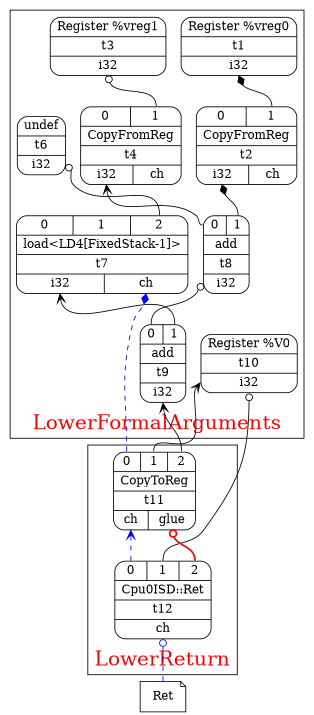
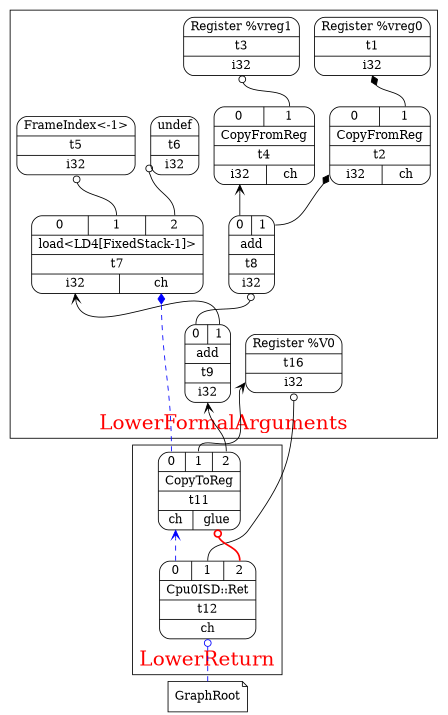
none -> (76, 146)
(249, 363) -> (294, 363)
(163, 697) -> (208, 697)
